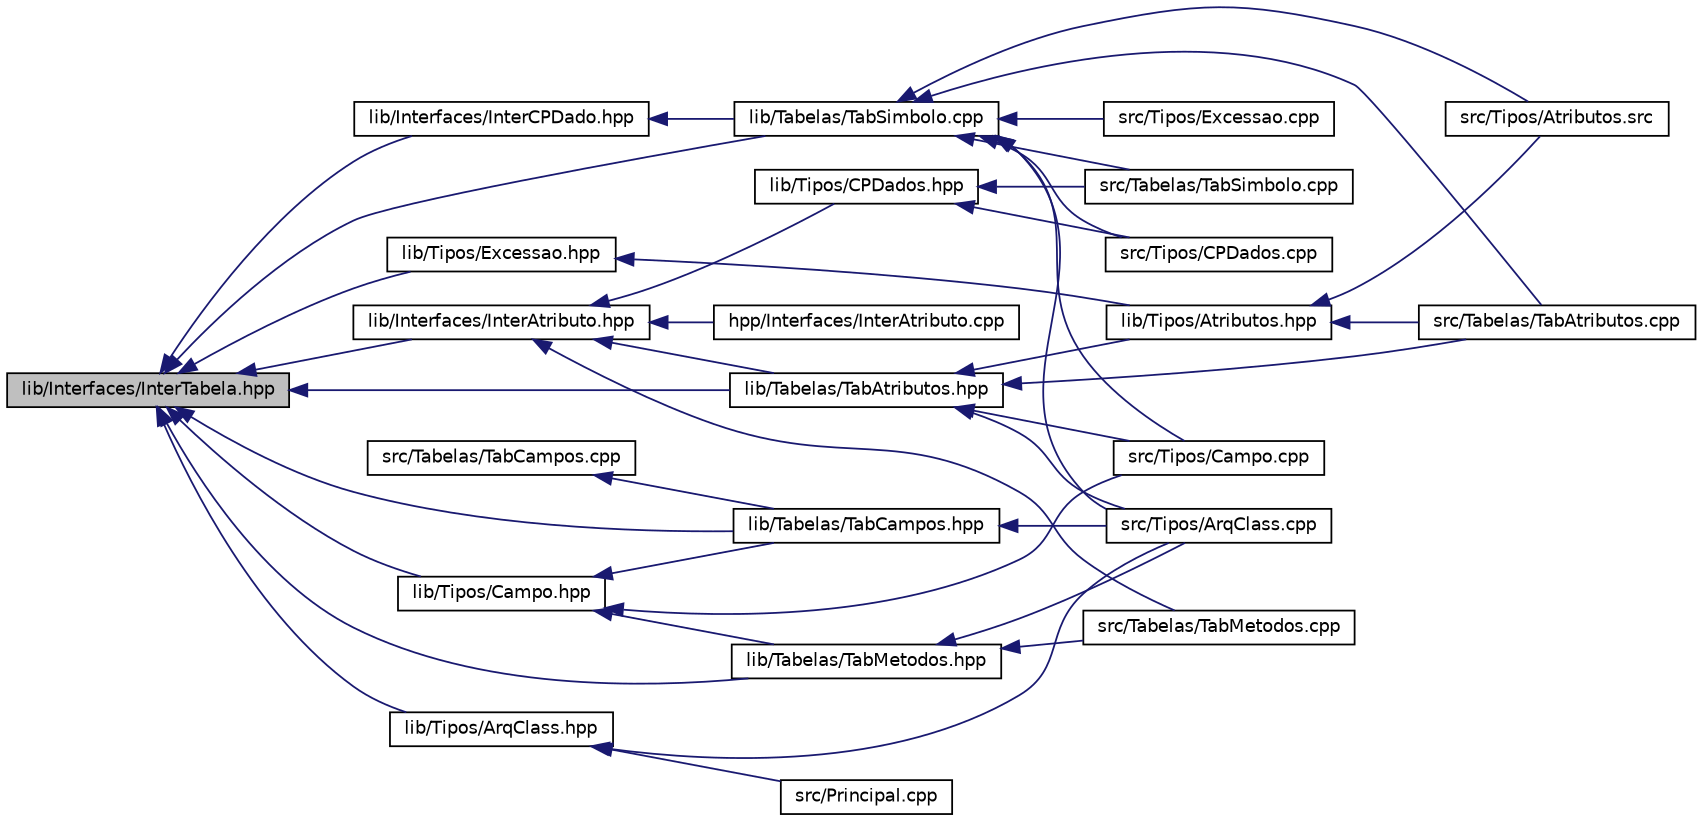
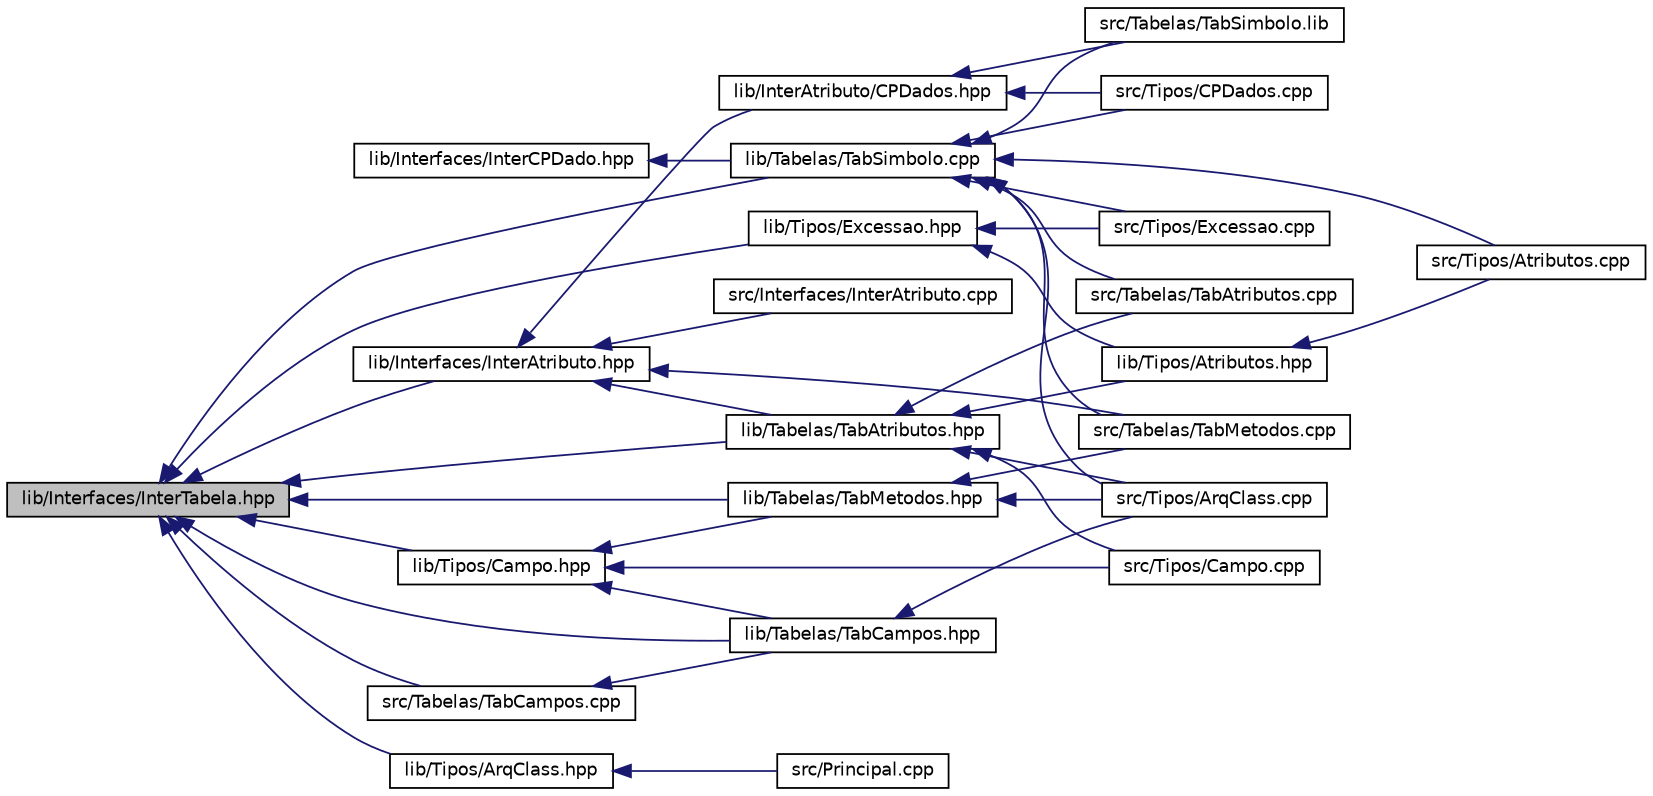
(1557, 119) -> (1531, 262)
(866, 187) -> (863, 93)
(1219, 187) -> (1215, 25)
(274, 227) -> (291, 622)
none -> (1057, 228)
(1066, 321) -> (1053, 363)
(866, 322) -> (863, 296)
(1384, 322) -> none
(928, 734) -> none
